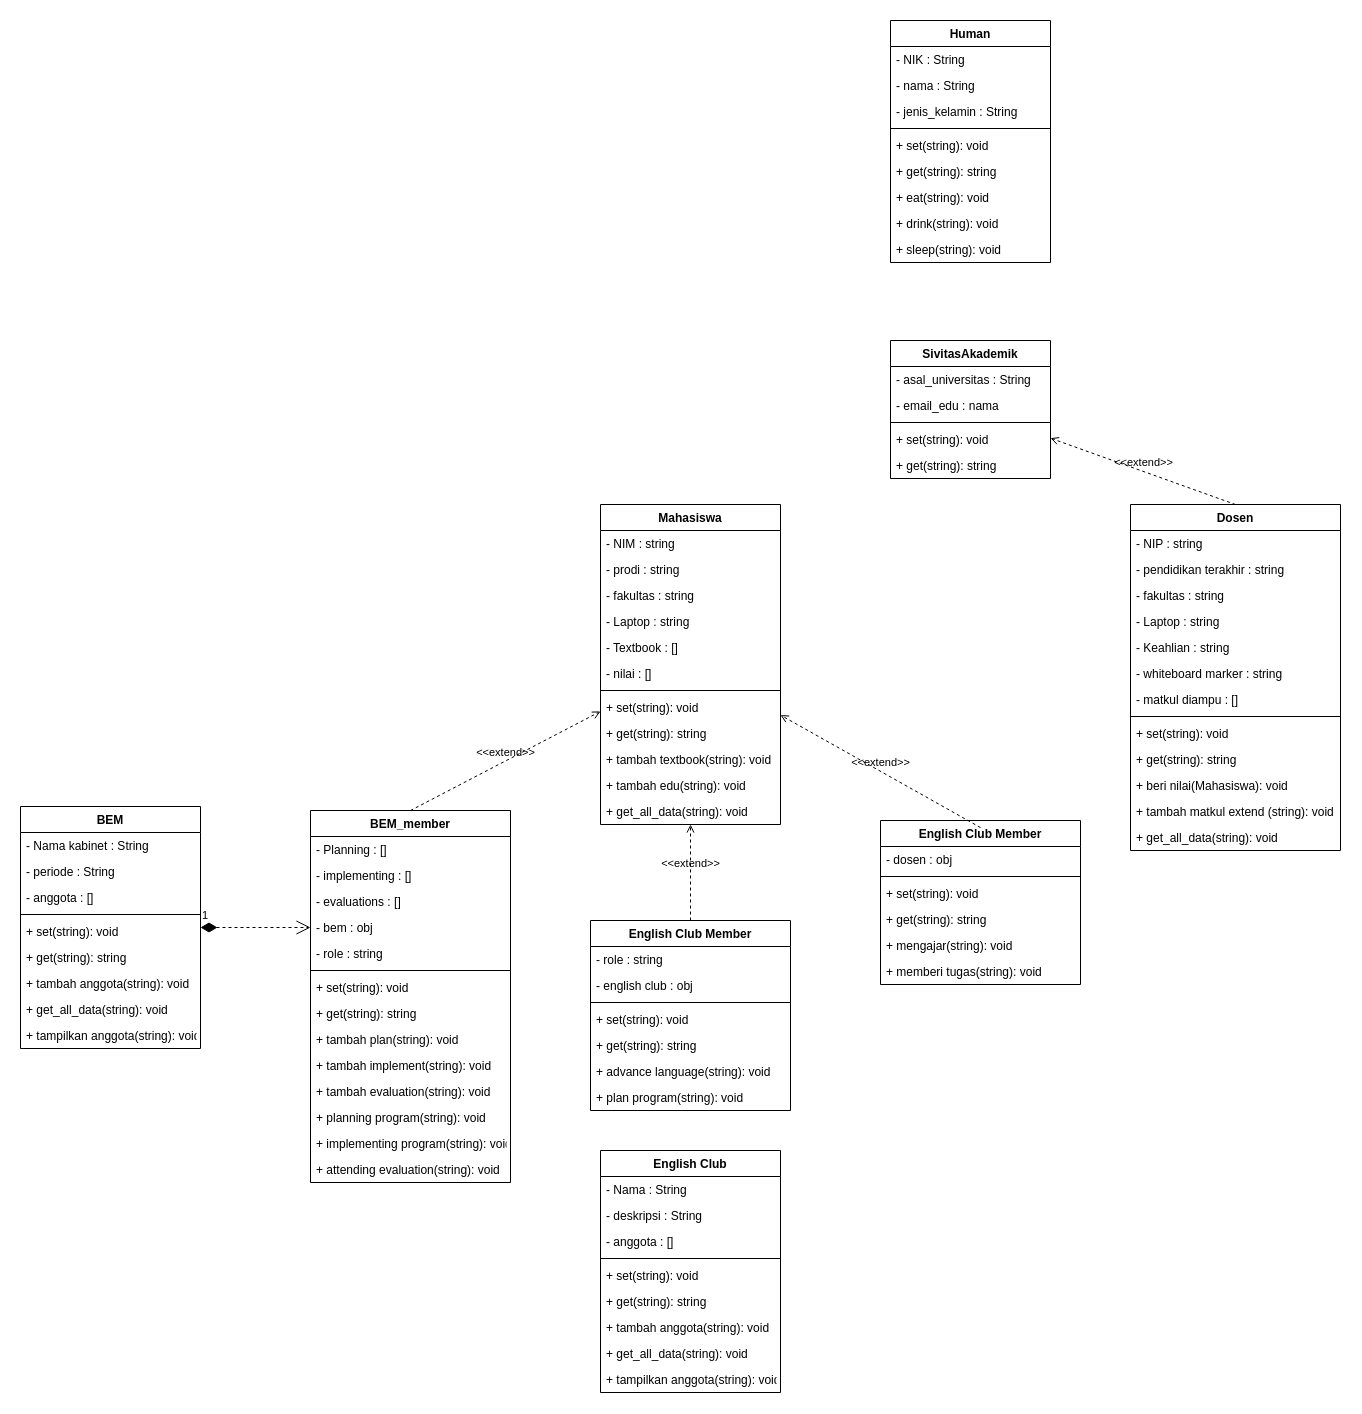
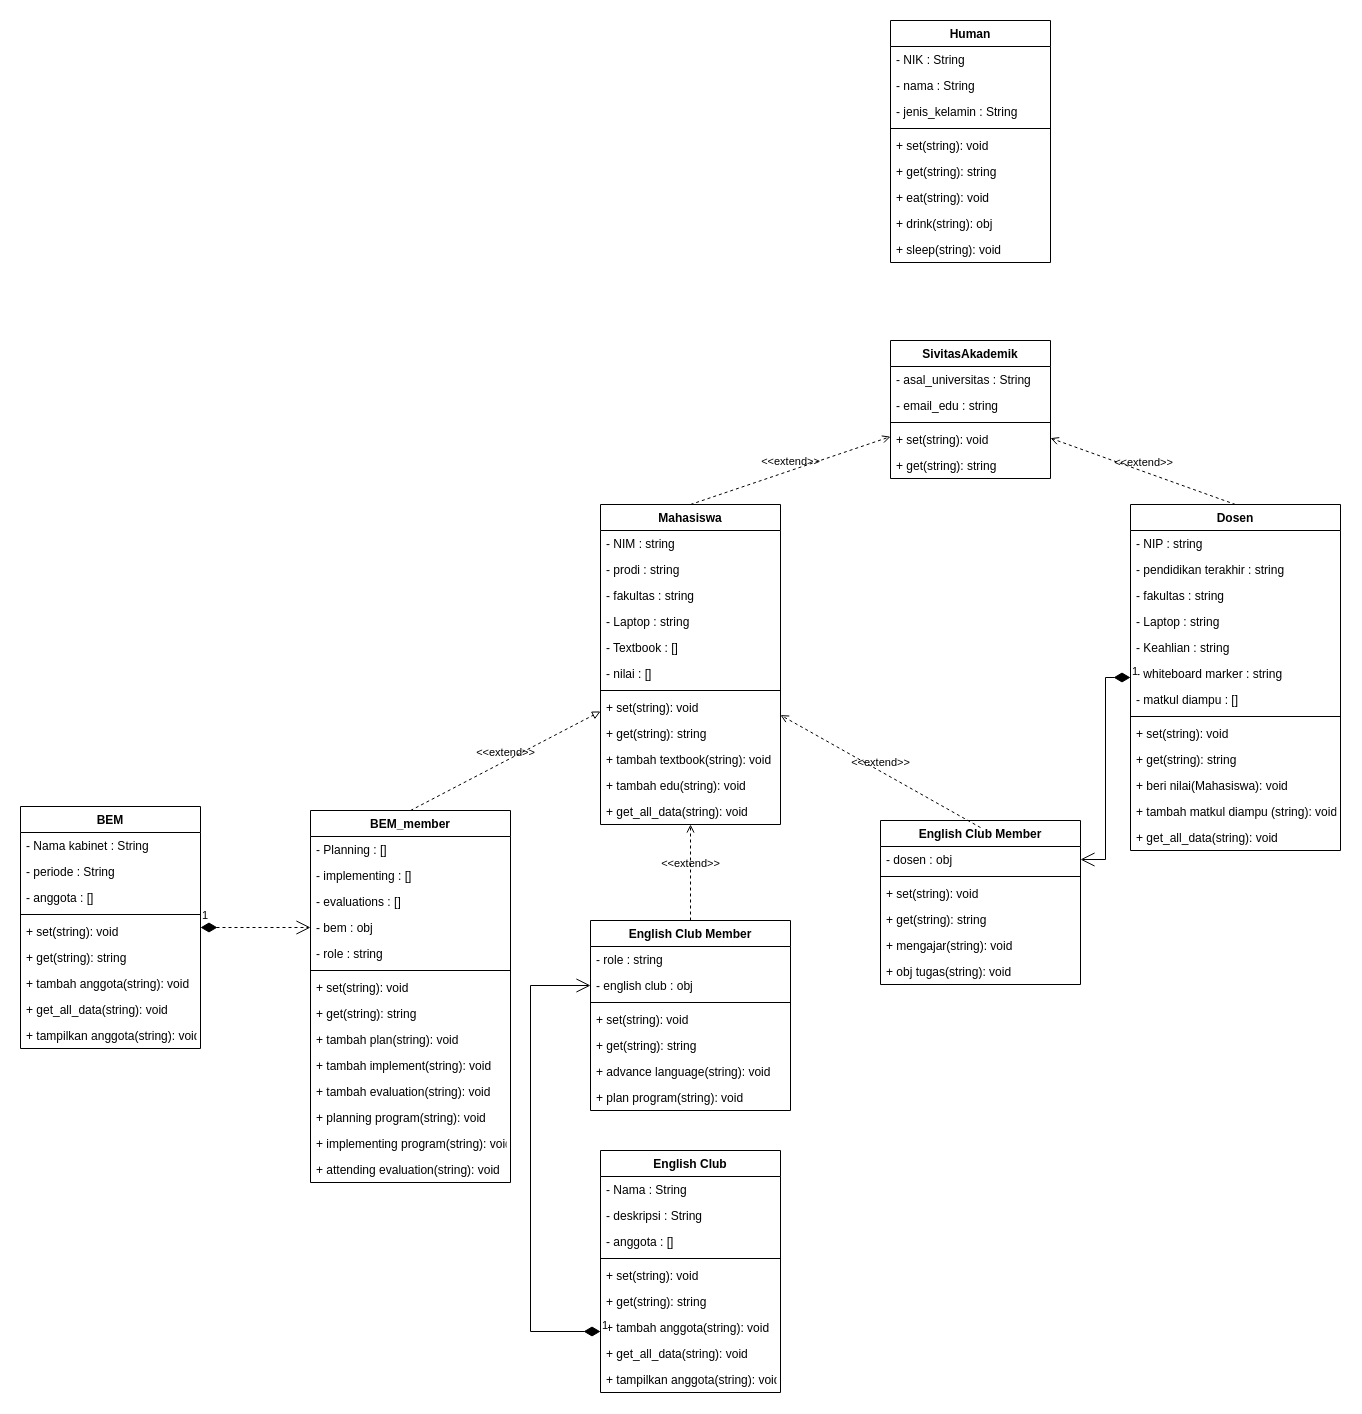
(957, 224) -> (955, 224)
(947, 406) -> (952, 406)
none -> (789, 471)
(592, 716) -> (592, 716)
none -> (1106, 775)
(1246, 812) -> (1245, 812)
(973, 972) -> (961, 972)
none -> (531, 1158)
